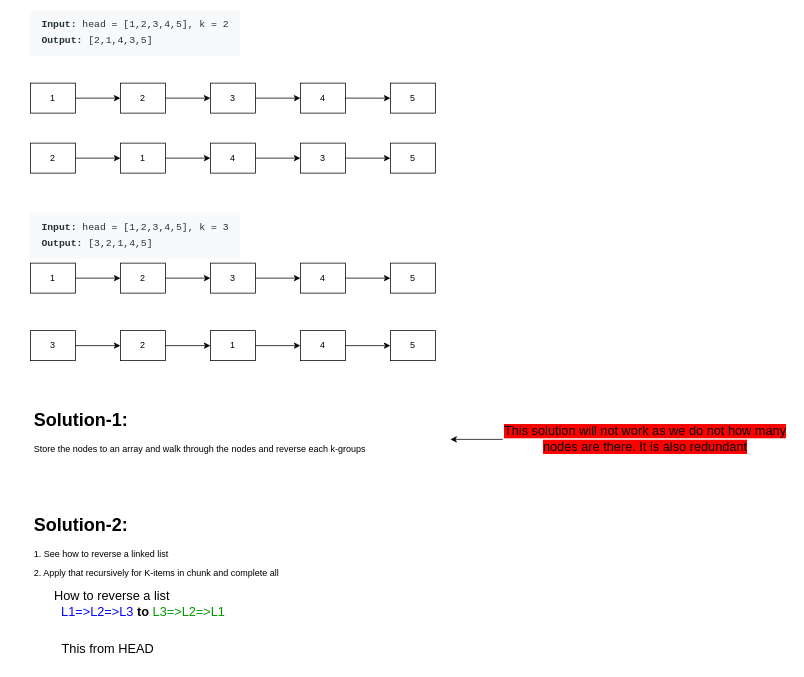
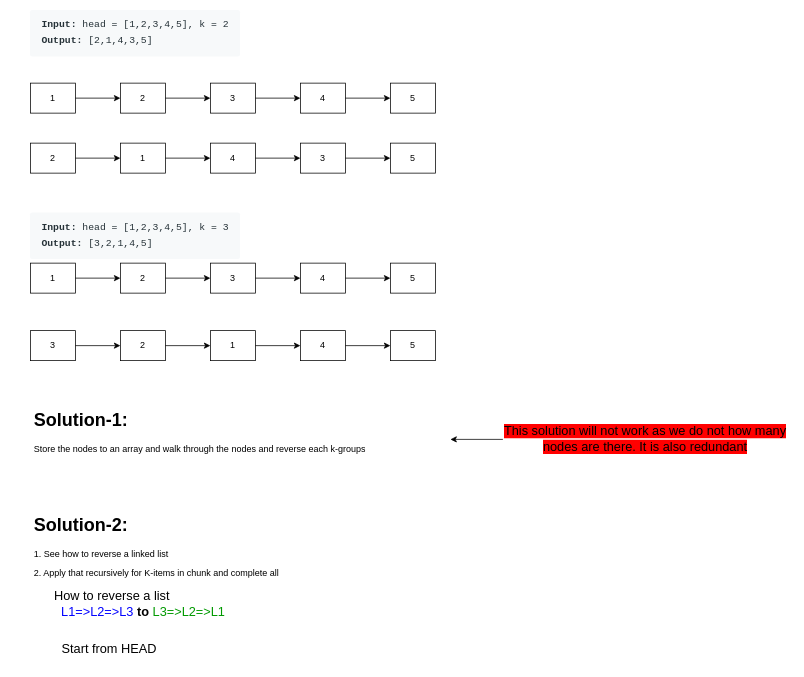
(107, 649) -> (112, 649)
